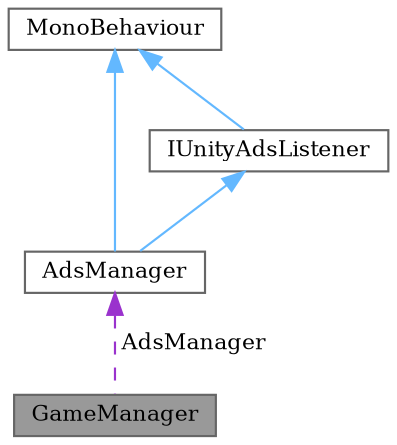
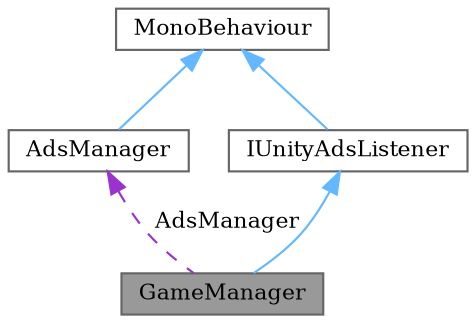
(183, 218) -> (297, 237)
